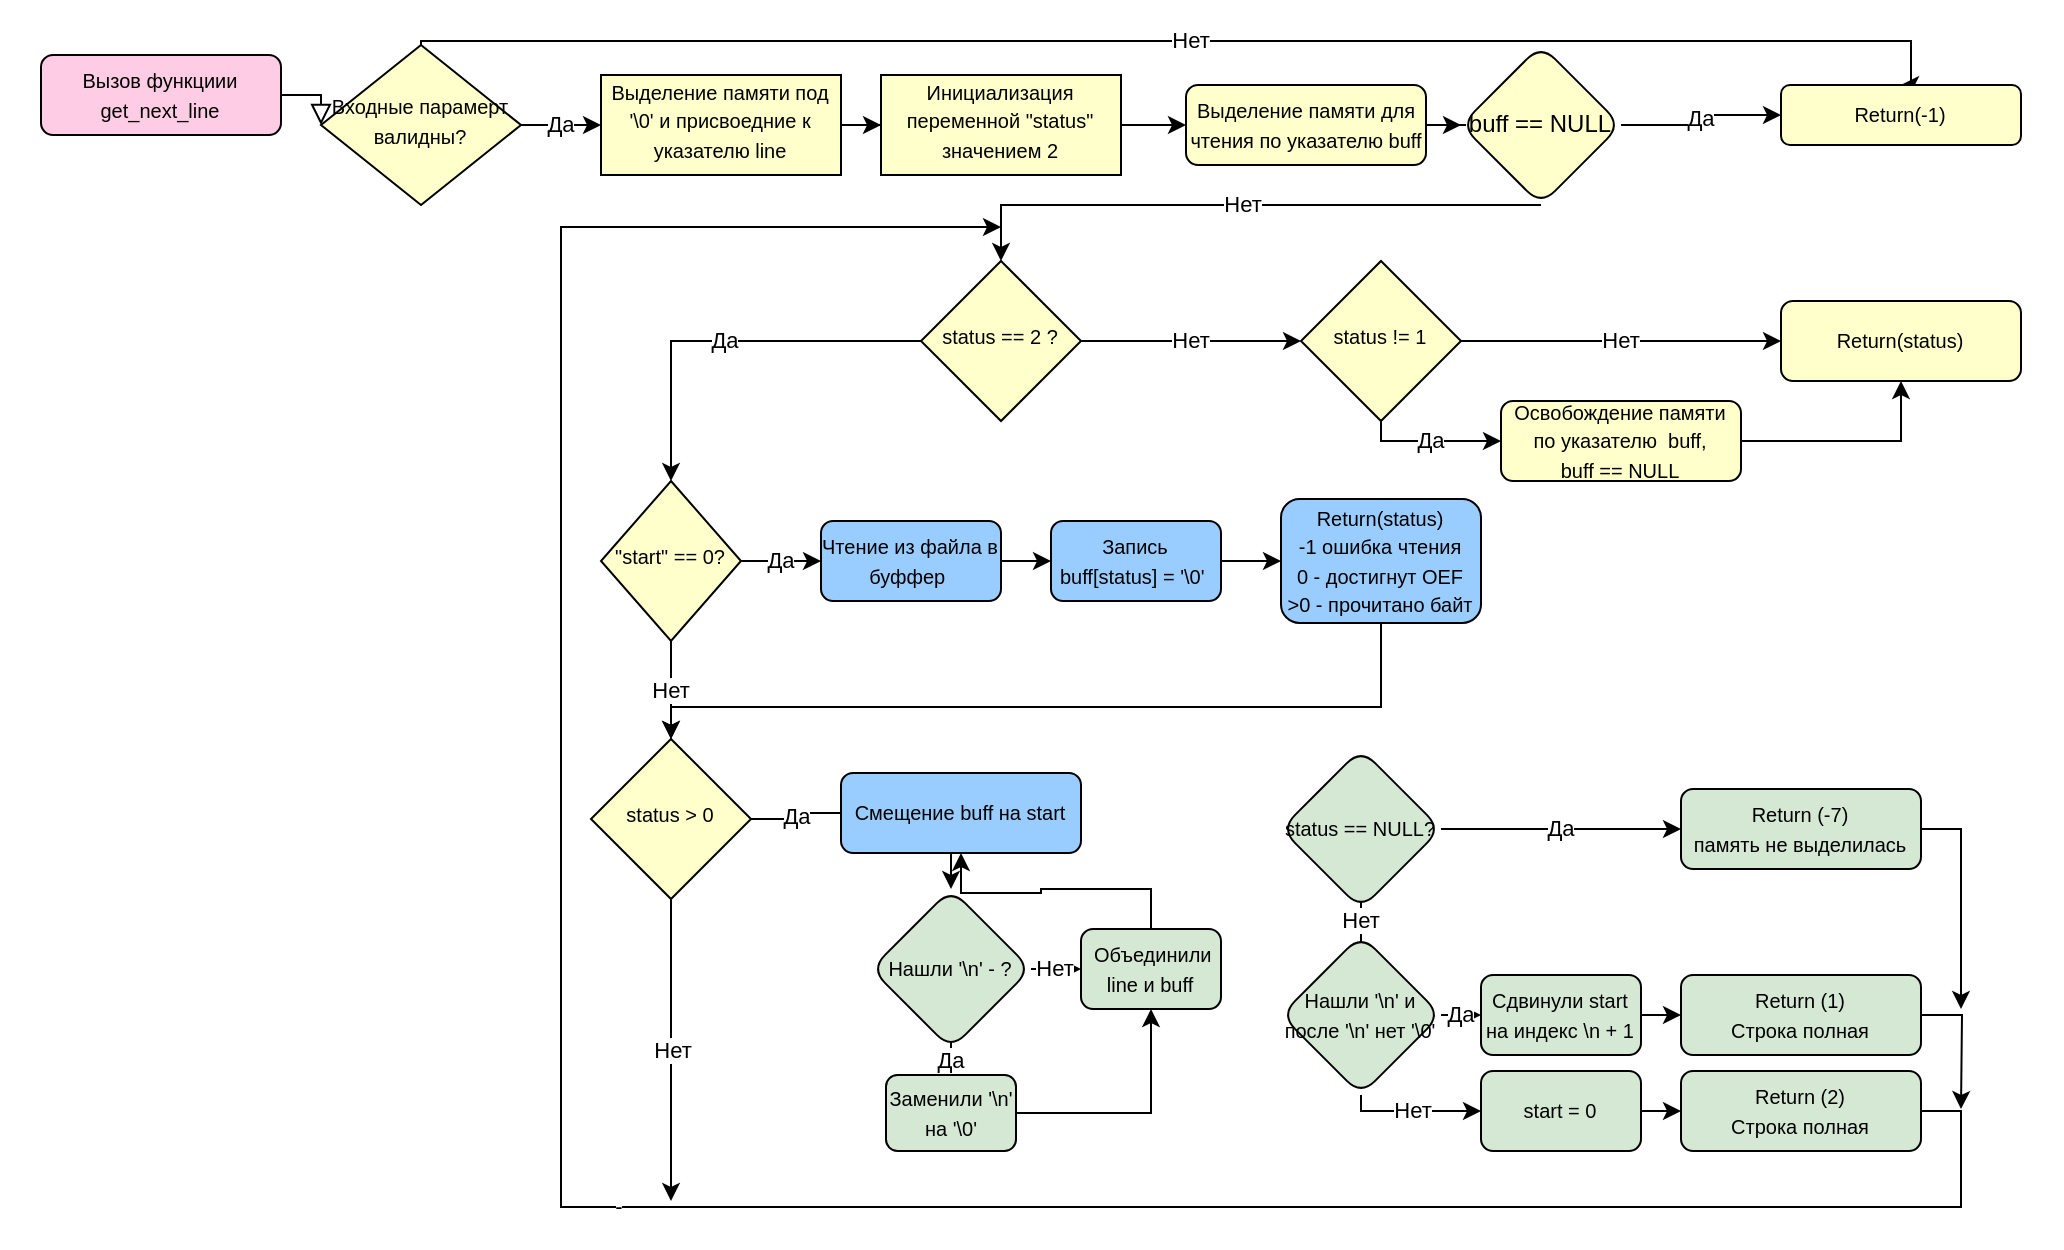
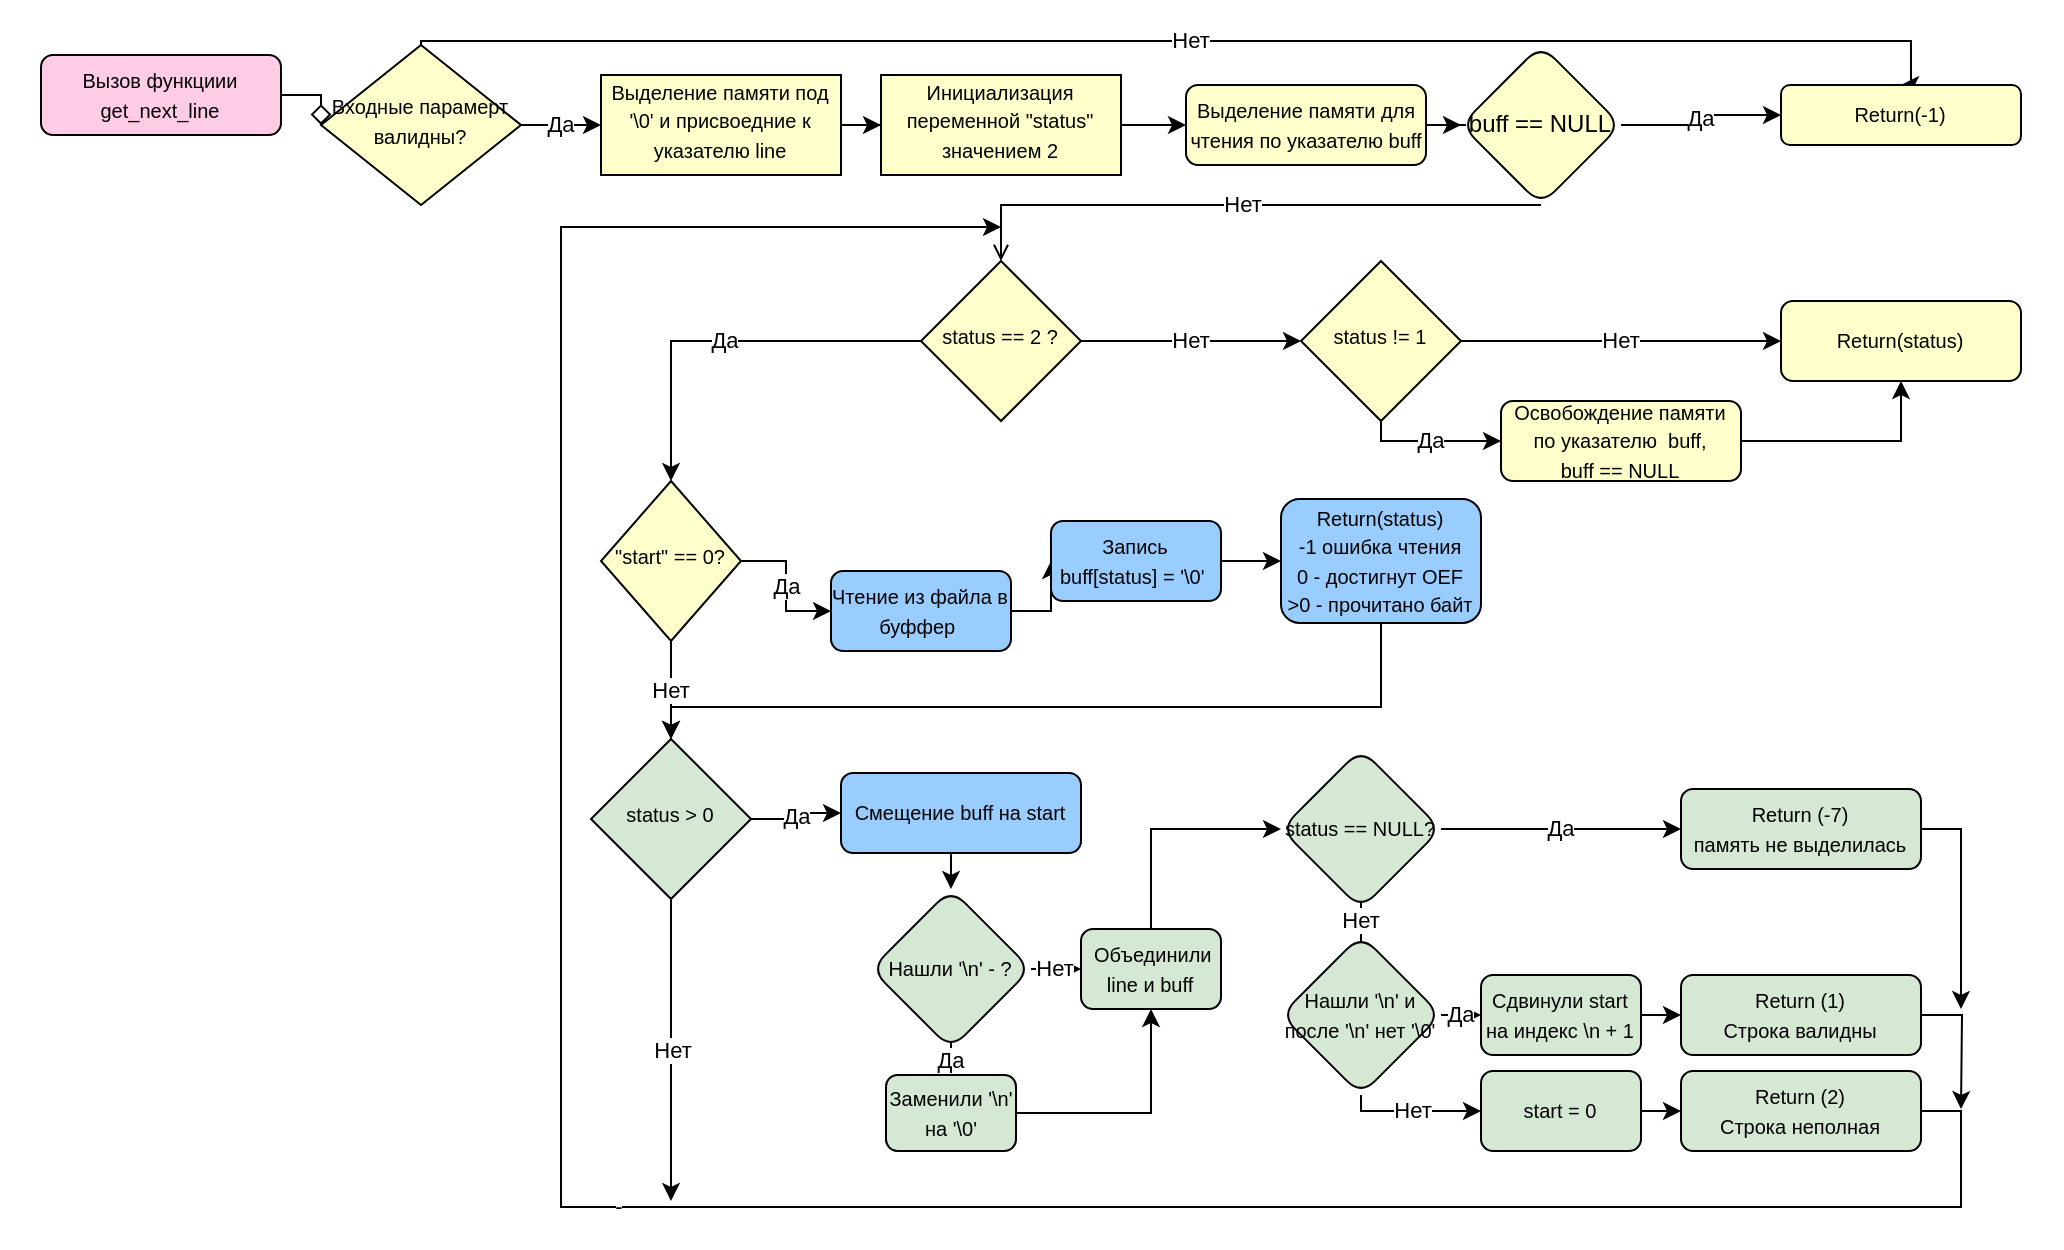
(321, 103) -> (321, 103)
(1001, 246) -> (1001, 249)
(911, 561) -> (921, 611)
(831, 813) -> (826, 813)
(671, 819) -> (671, 819)
(1042, 889) -> (1178, 829)
(1801, 1015) -> (1801, 1015)
(1801, 1111) -> (1801, 1111)
